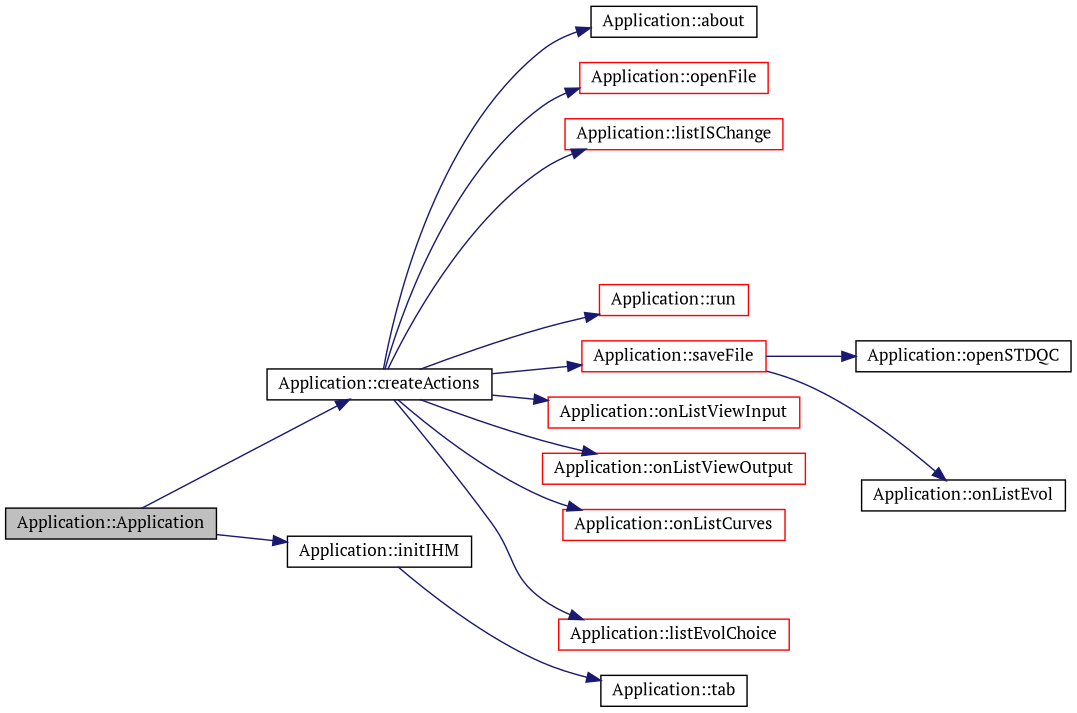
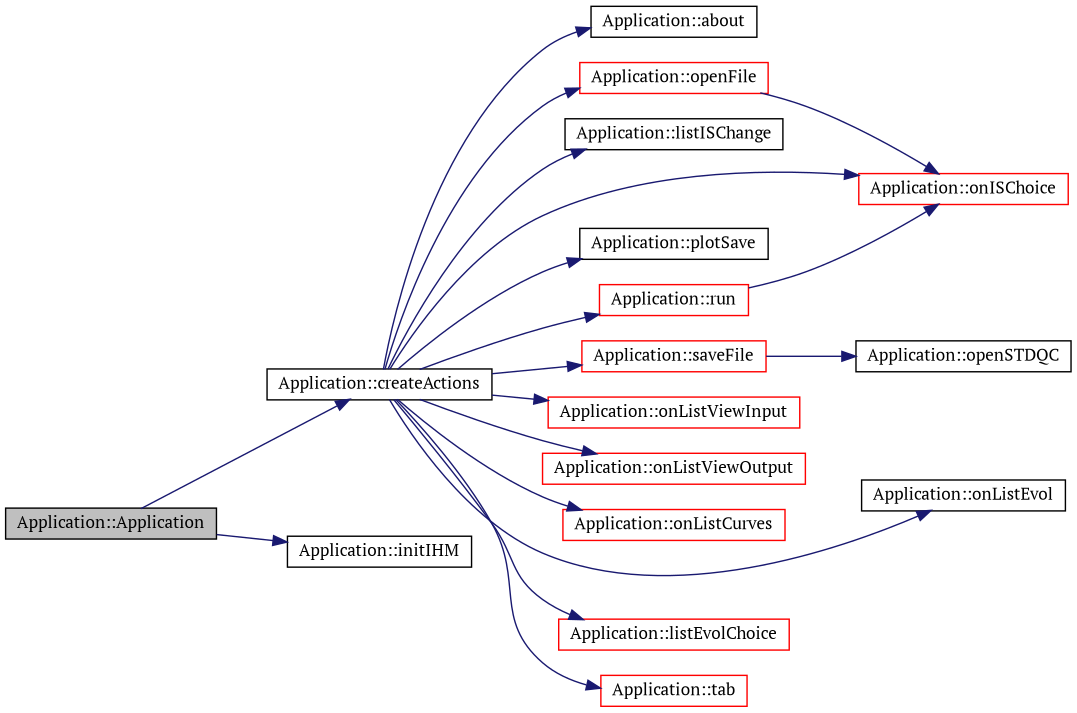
(674, 134) -> (674, 134)
none -> (964, 189)
none -> (674, 244)
(856, 412) -> (623, 572)
(487, 633) -> (509, 578)
(674, 691) -> (674, 691)
